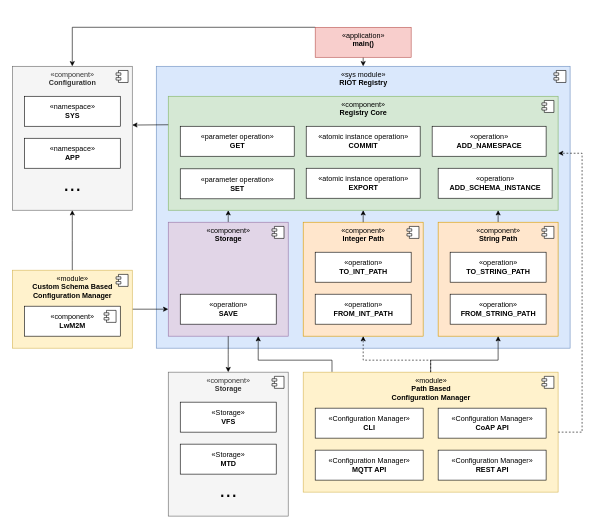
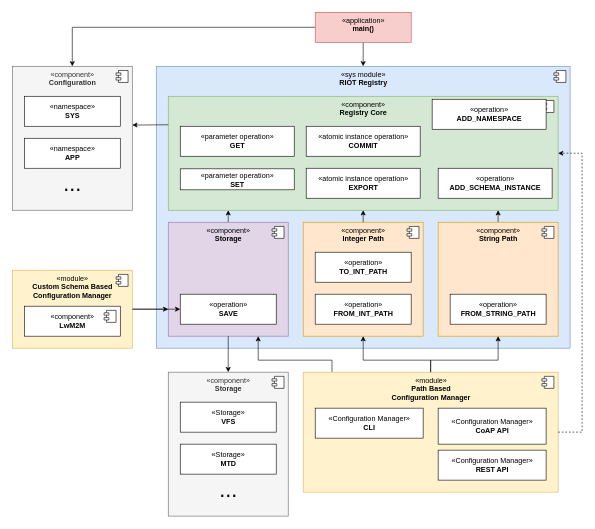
(363, 42) -> (363, 27)
(489, 141) -> (489, 114)
(237, 184) -> (237, 179)
(72, 215) -> (174, 309)
(498, 267) -> none
(385, 360) -> (385, 360)
(492, 423) -> (492, 426)
(369, 465) -> none
